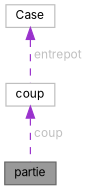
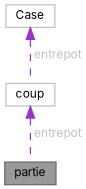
(47, 134) -> (56, 134)
